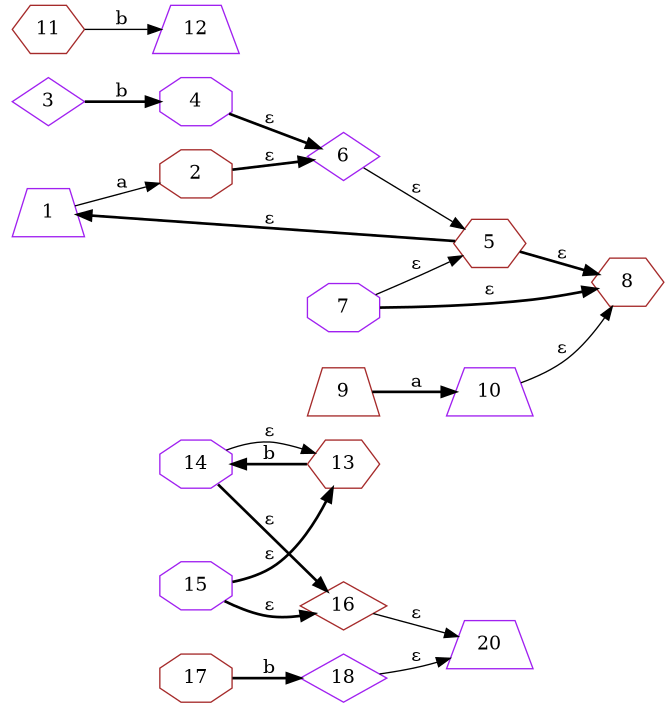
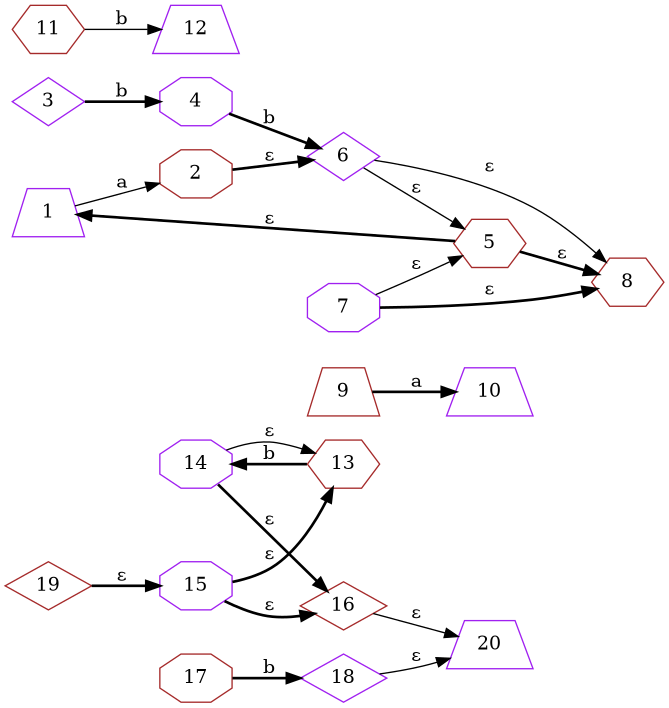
(270, 118) -> (270, 118)
(568, 358) -> (493, 190)
none -> (48, 586)
